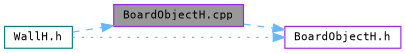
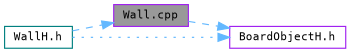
(179, 16) -> (151, 16)
